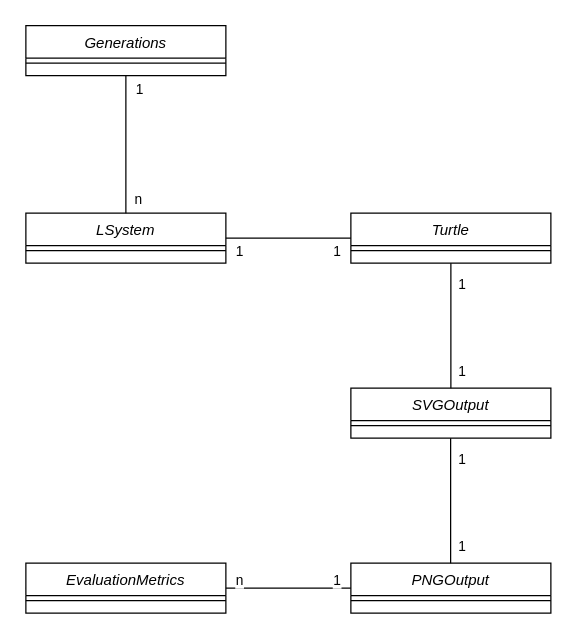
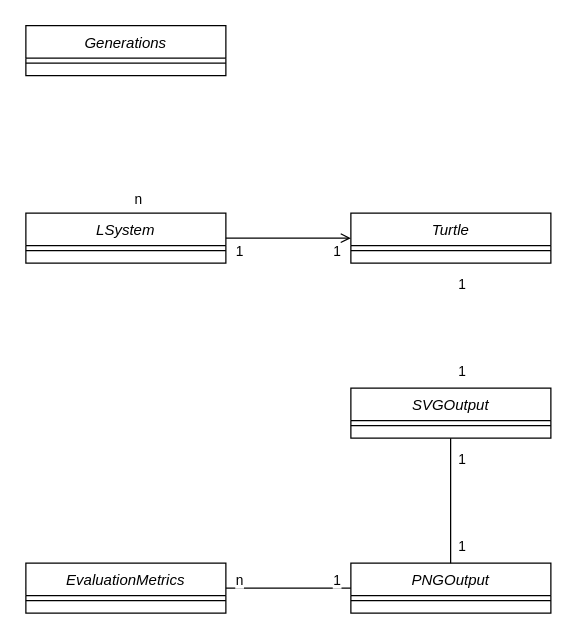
(126, 145) -> none
(345, 238) -> (344, 238)
(451, 327) -> none
